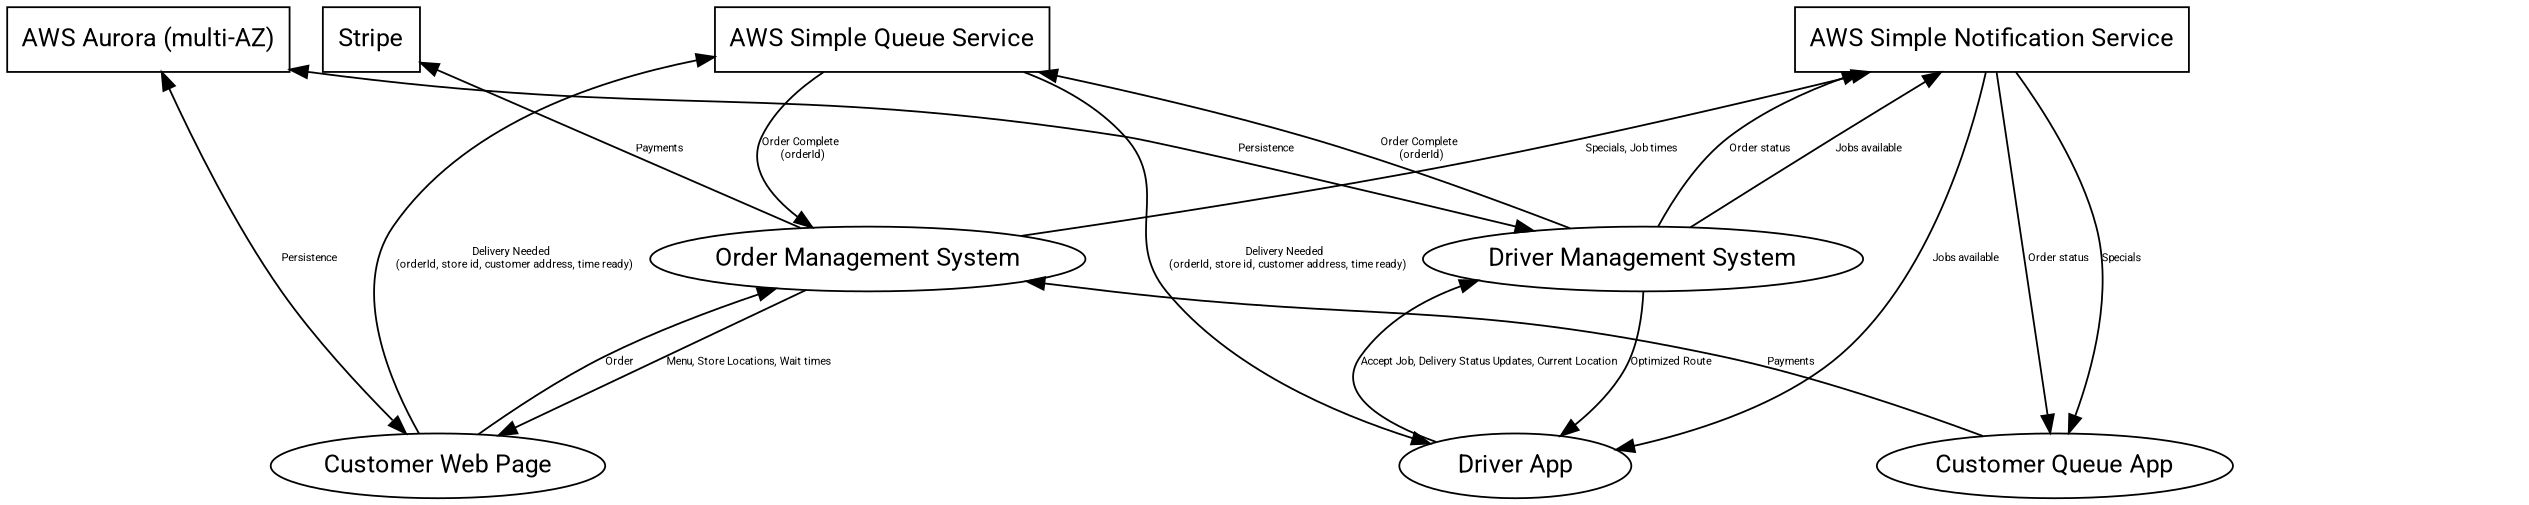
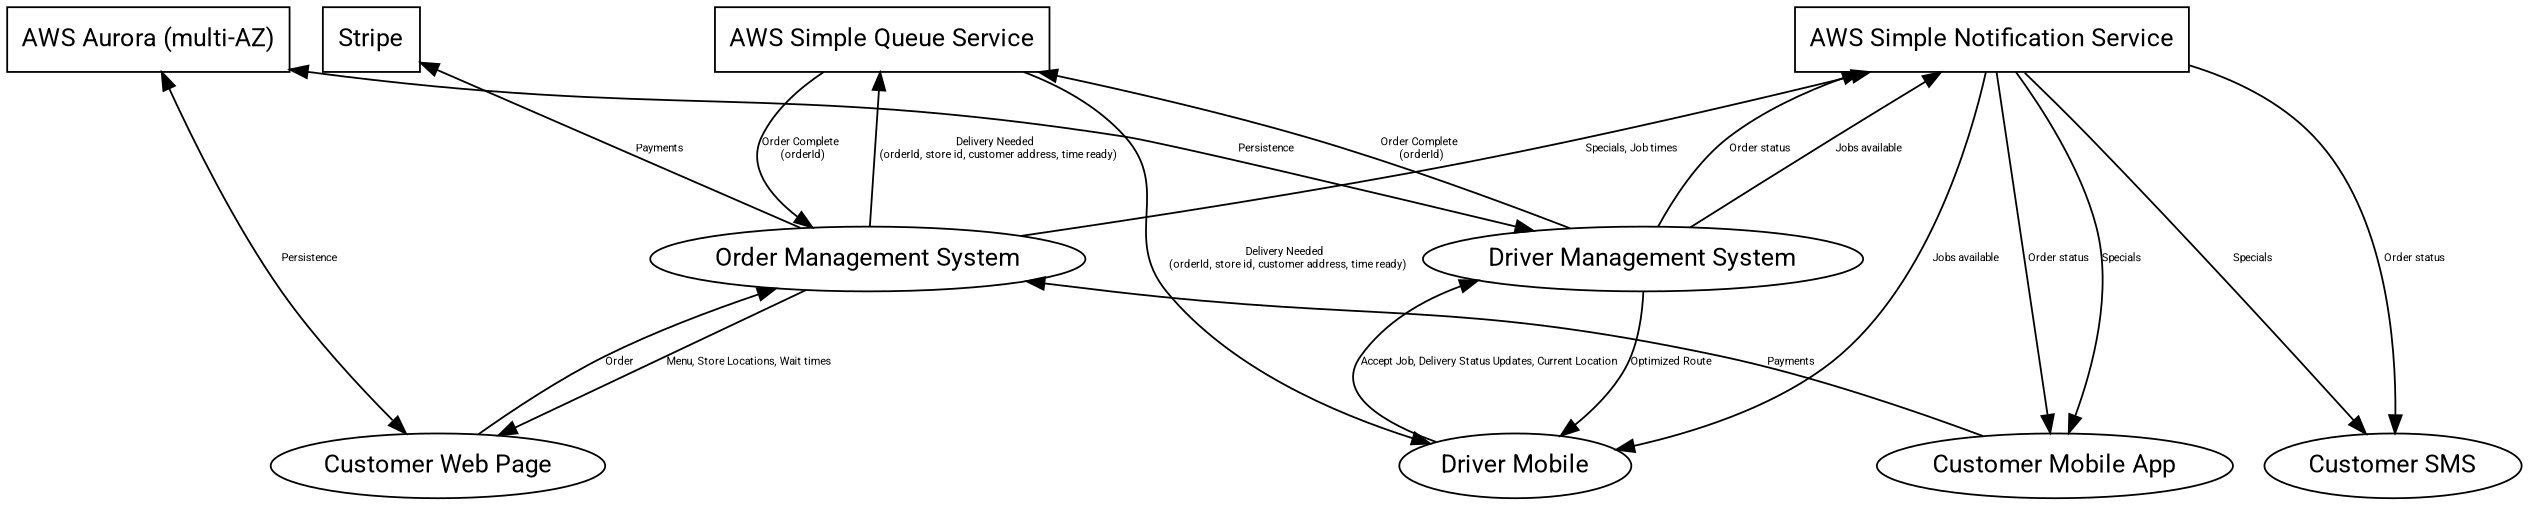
(438, 176) -> (874, 159)
(1515, 466) -> (1515, 466)
(2055, 466) -> (2055, 466)
none -> (2393, 466)
